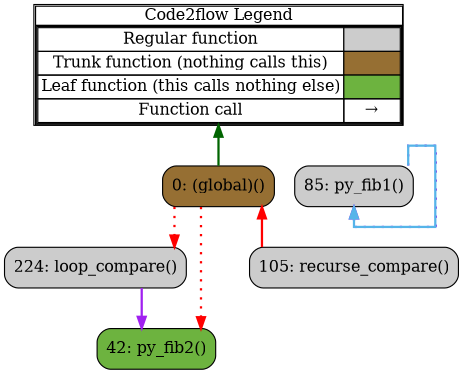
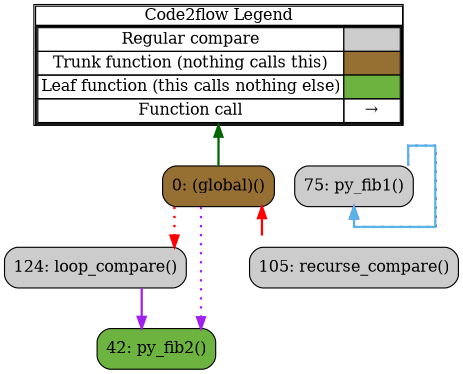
(191, 39) -> (191, 39)
(354, 186) -> (354, 186)
(262, 233) -> (262, 227)
(201, 262) -> (201, 262)
(95, 268) -> (95, 268)
